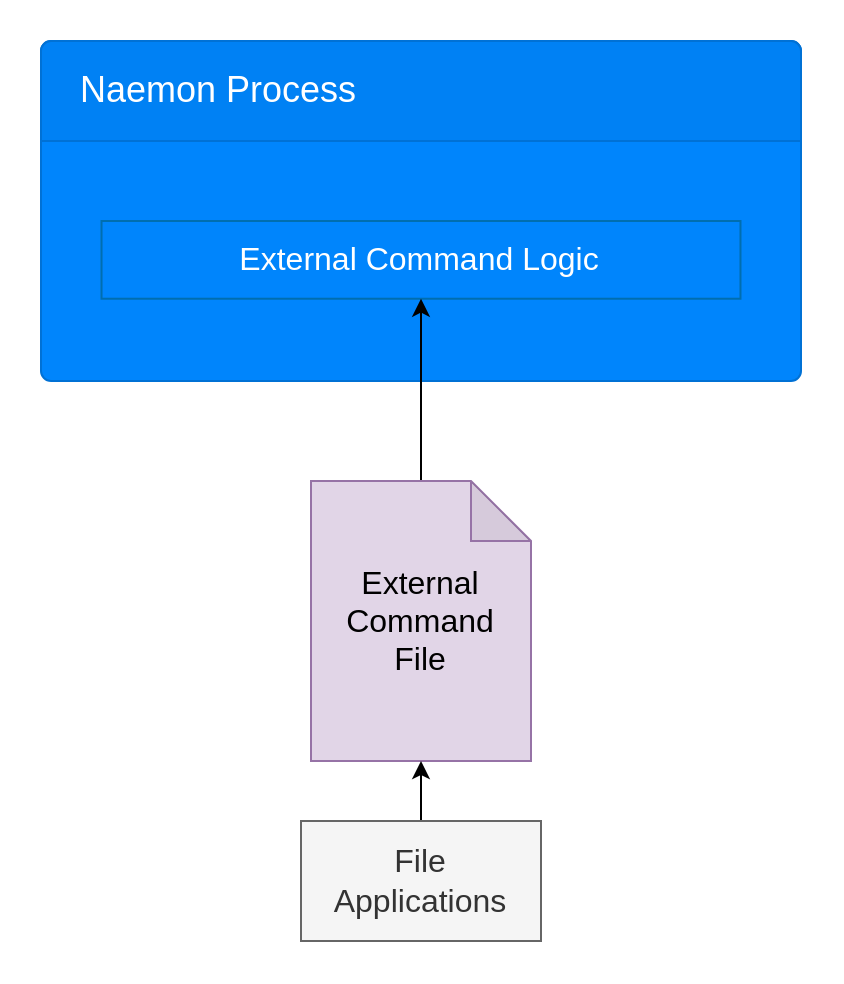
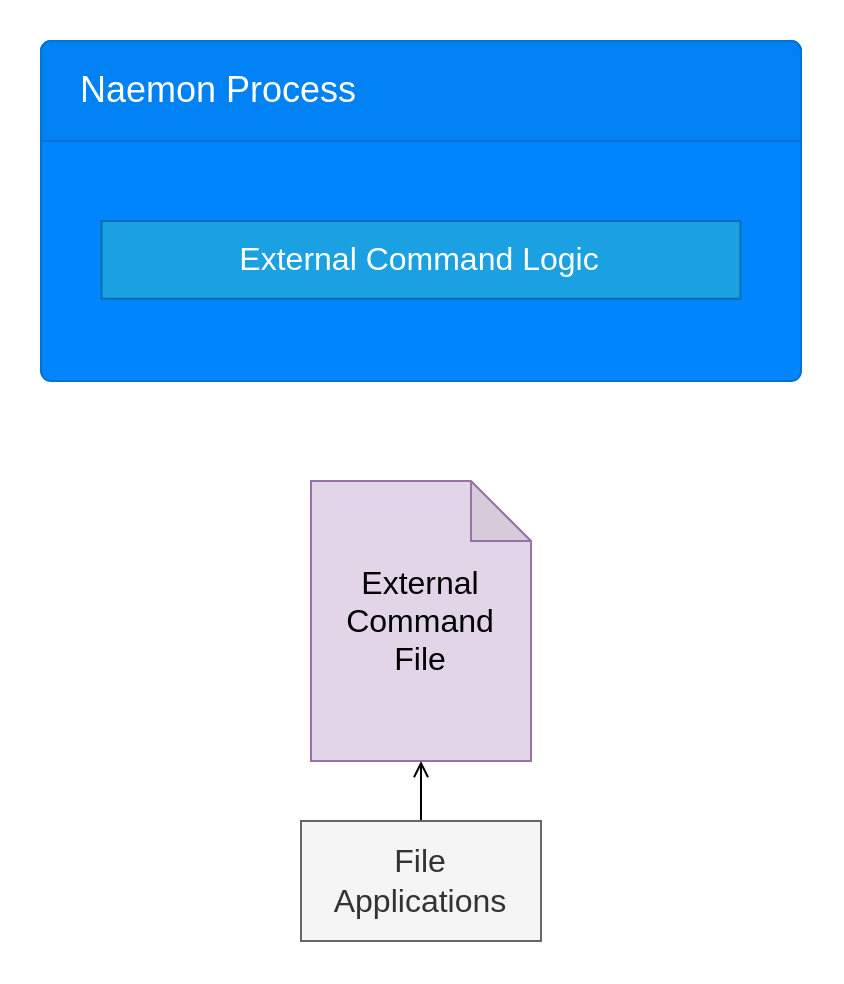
(421, 260) -> (421, 260)
(421, 397) -> none
(421, 776) -> (421, 773)
